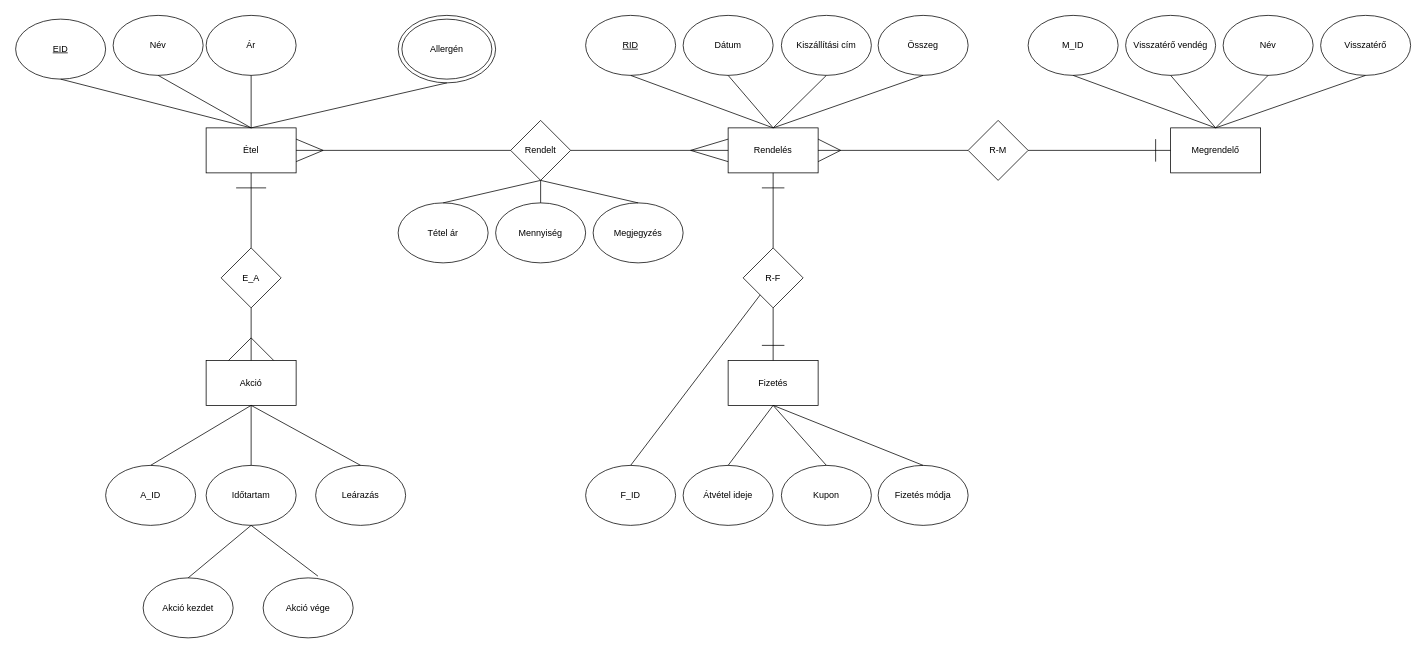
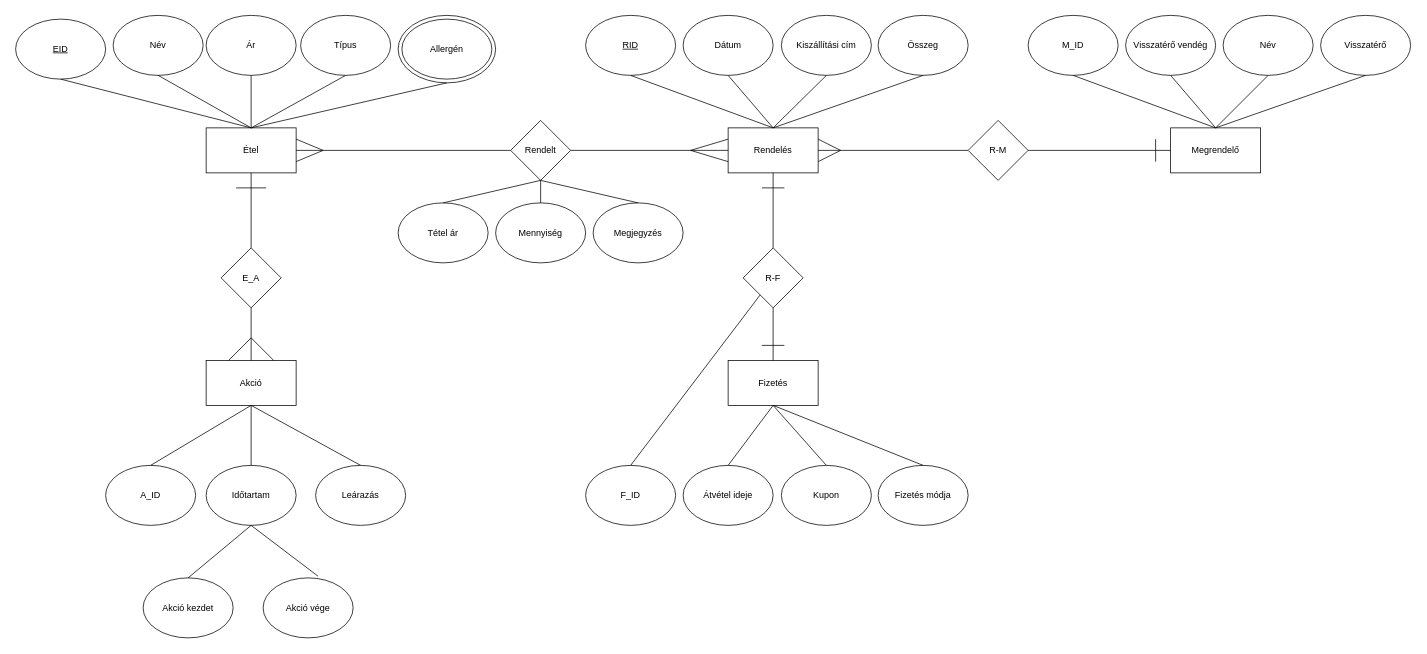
none -> (345, 45)
none -> (298, 102)
